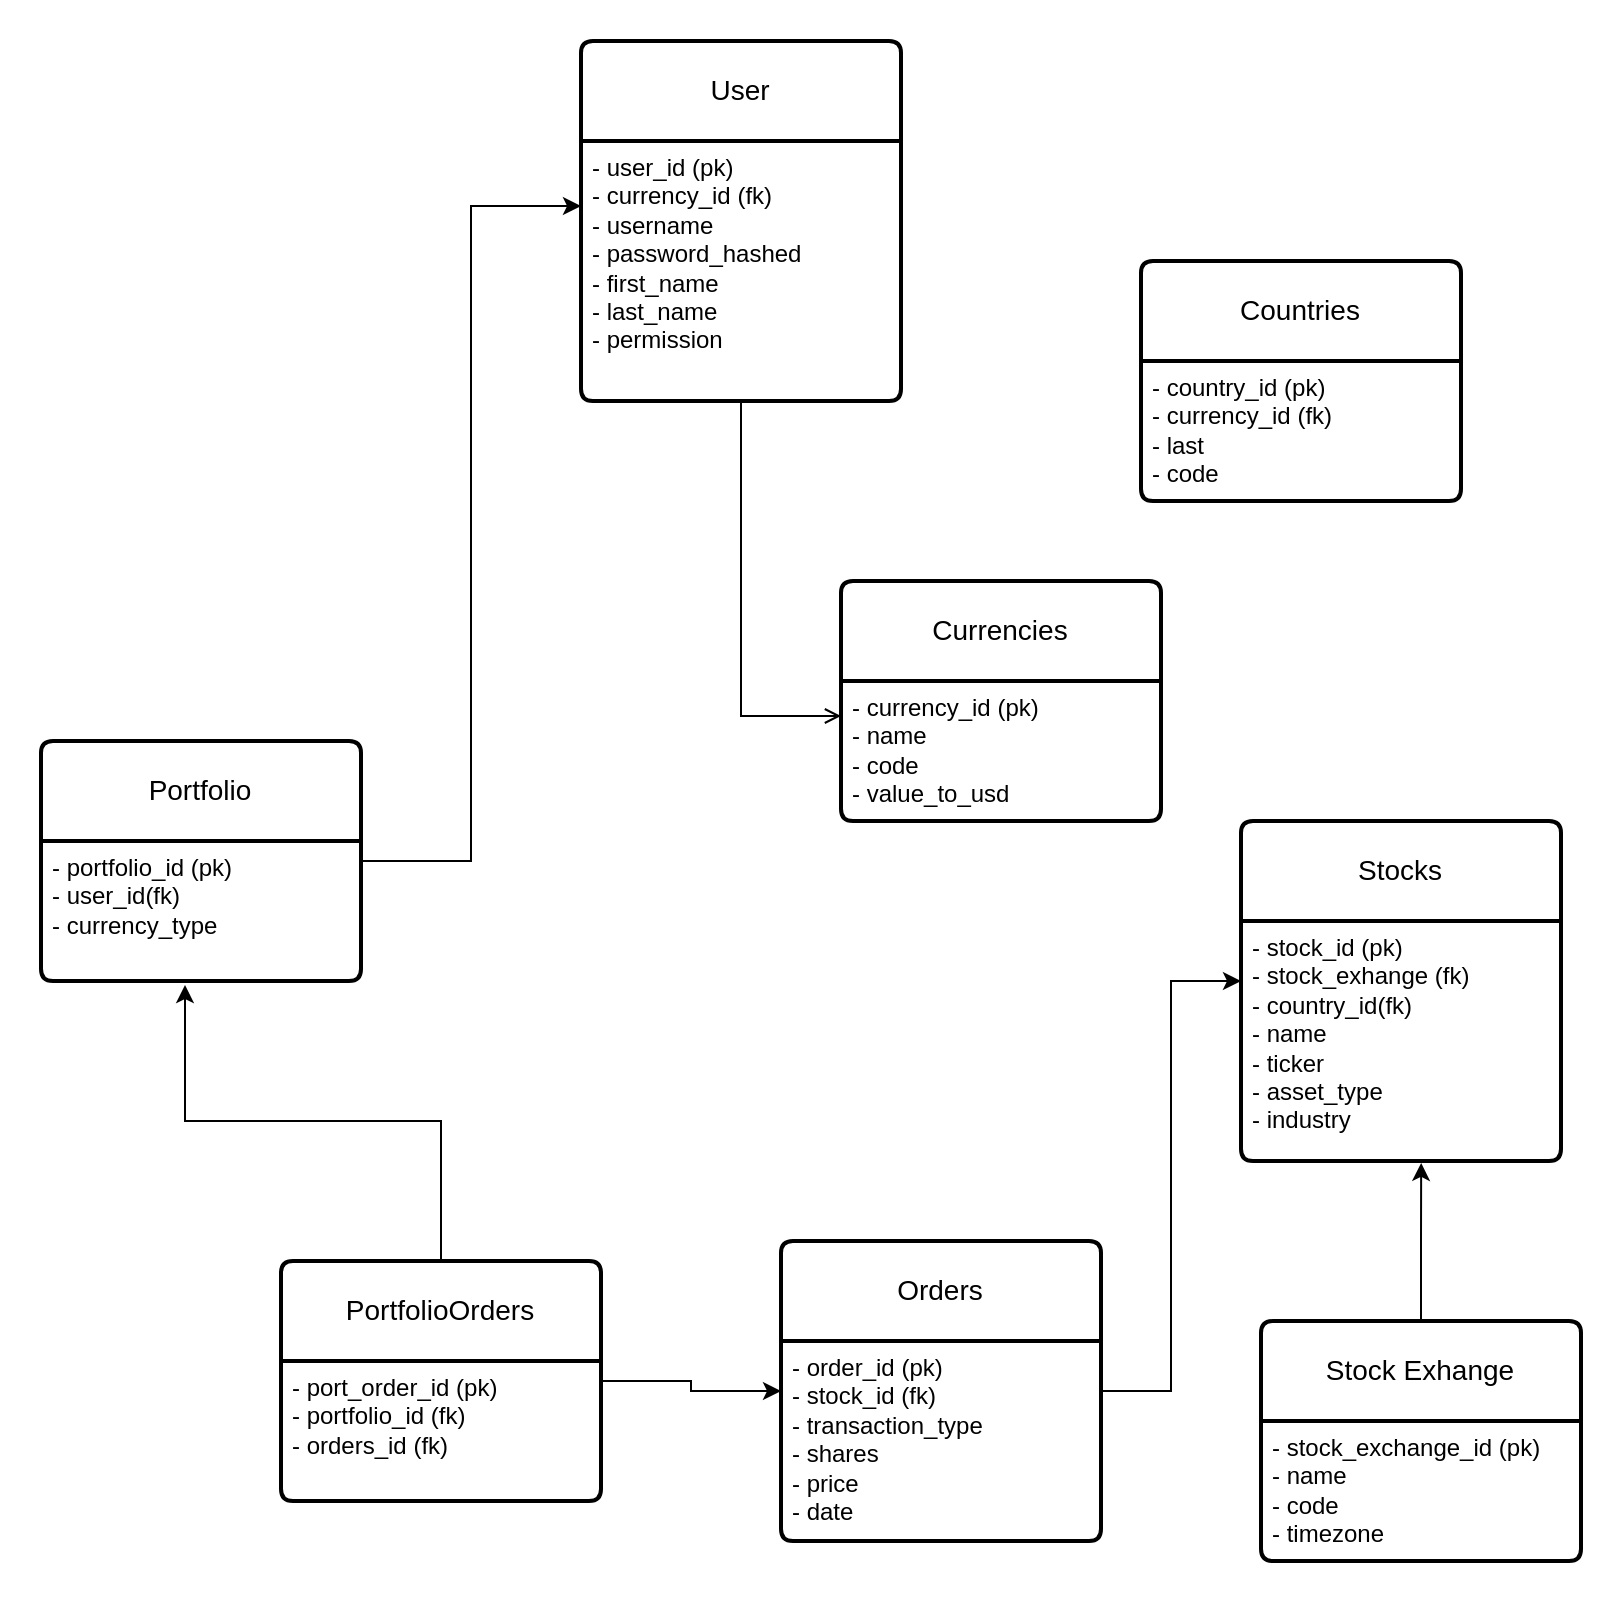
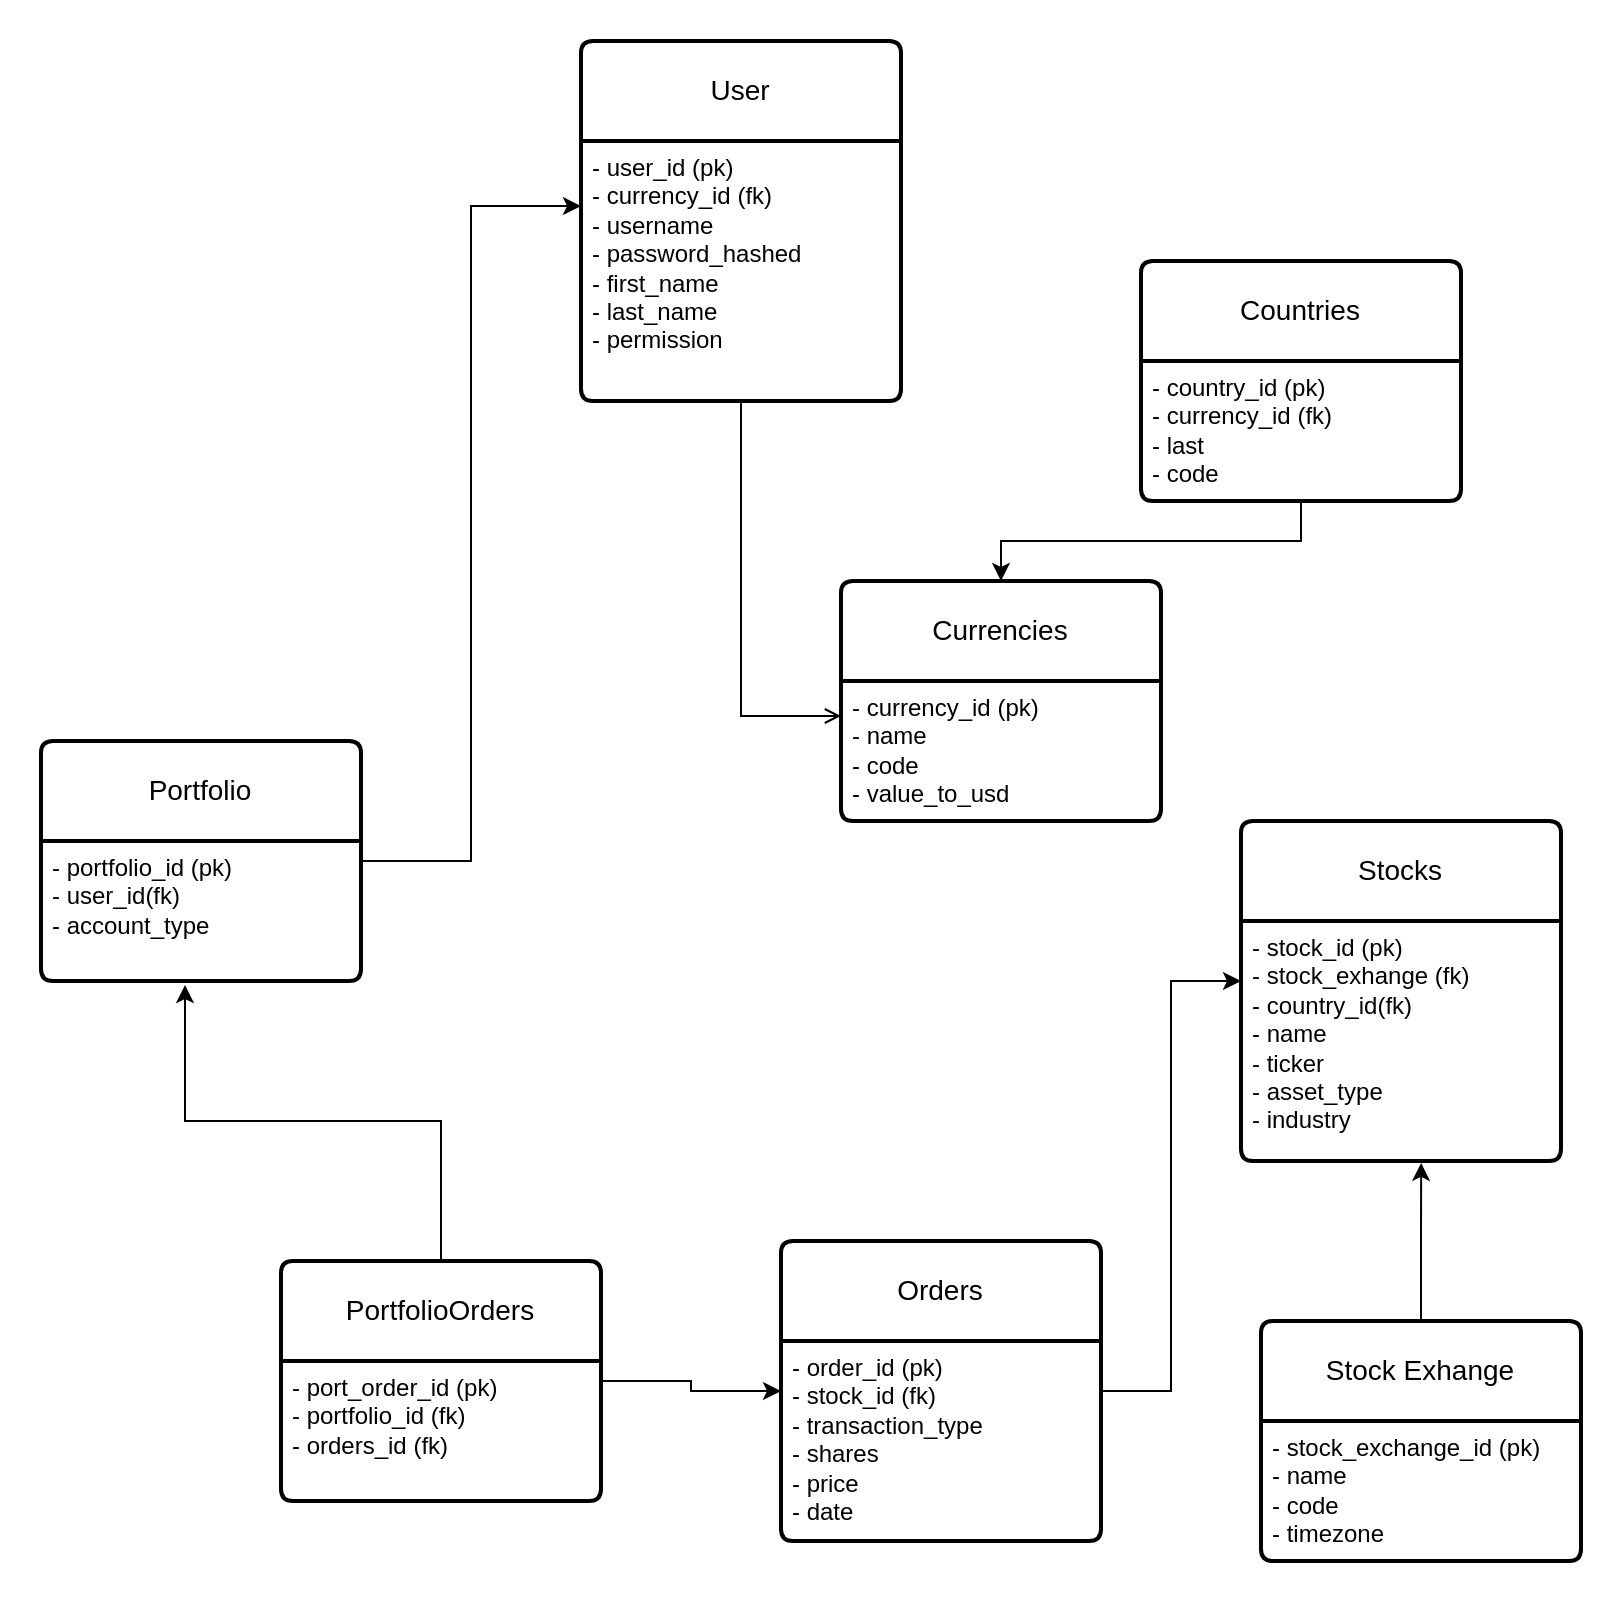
none -> (1156, 541)
(165, 898) -> (165, 898)
